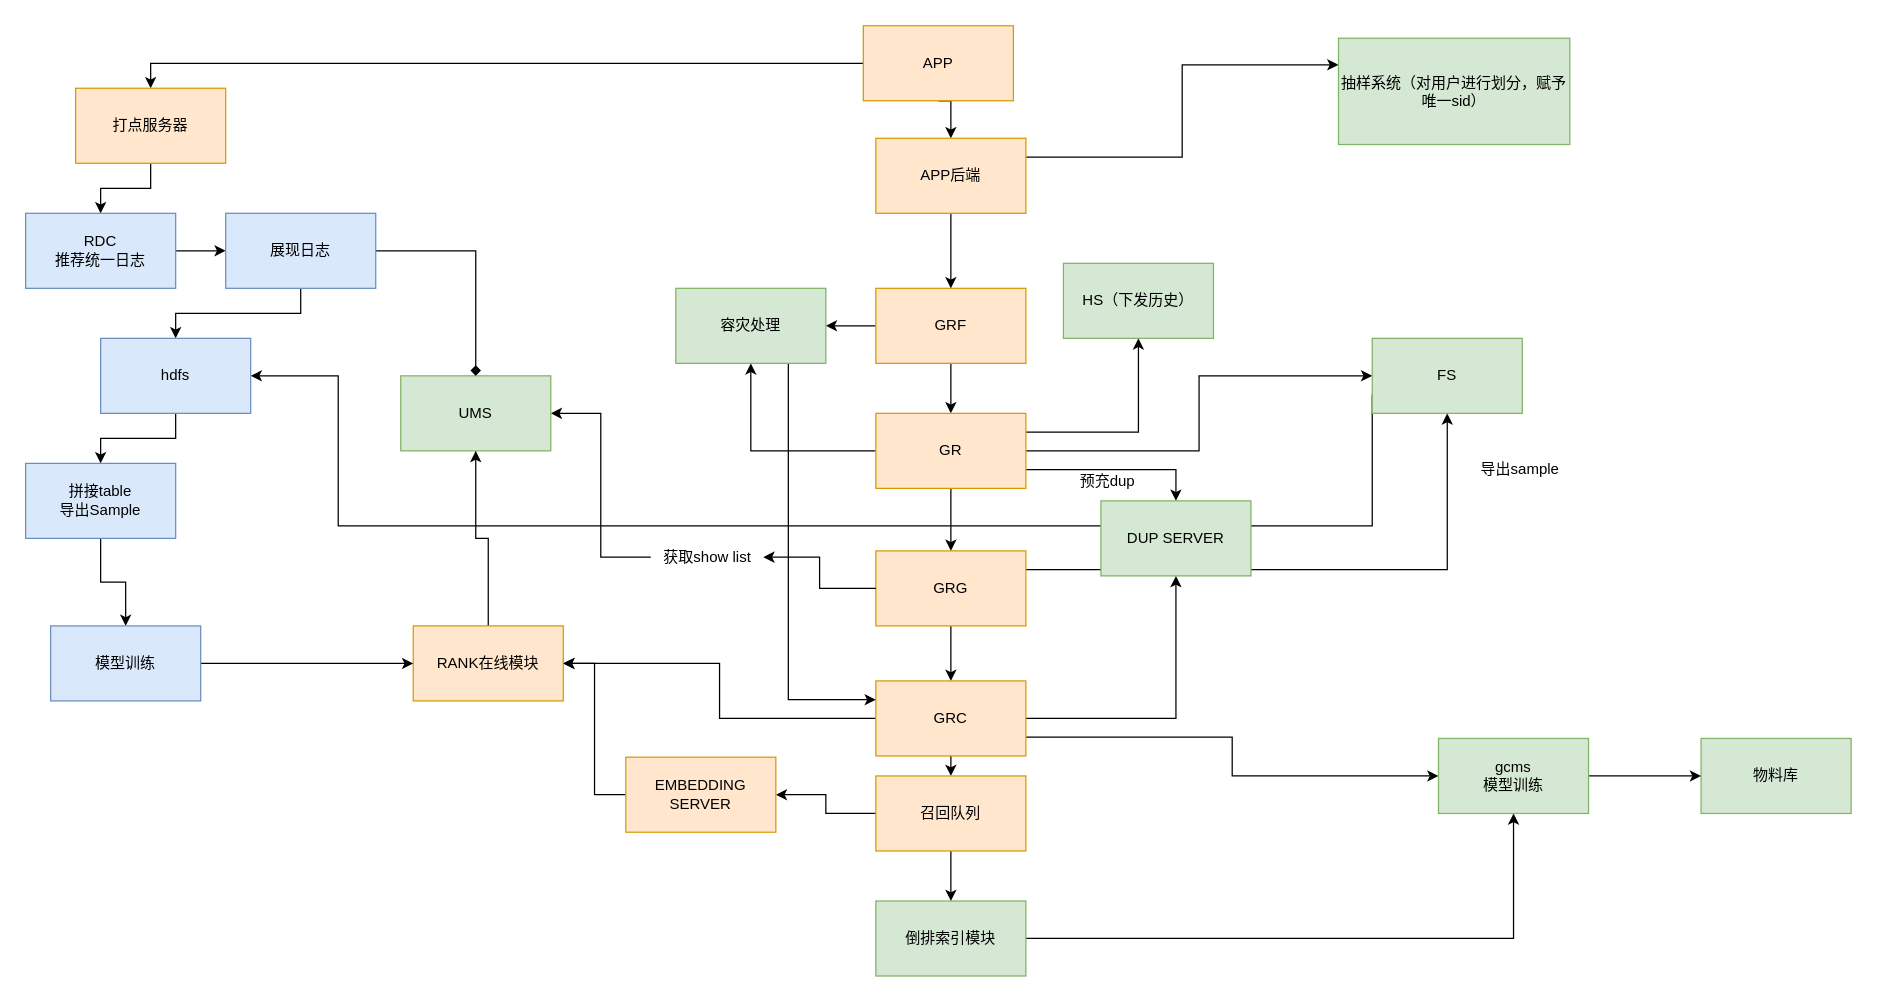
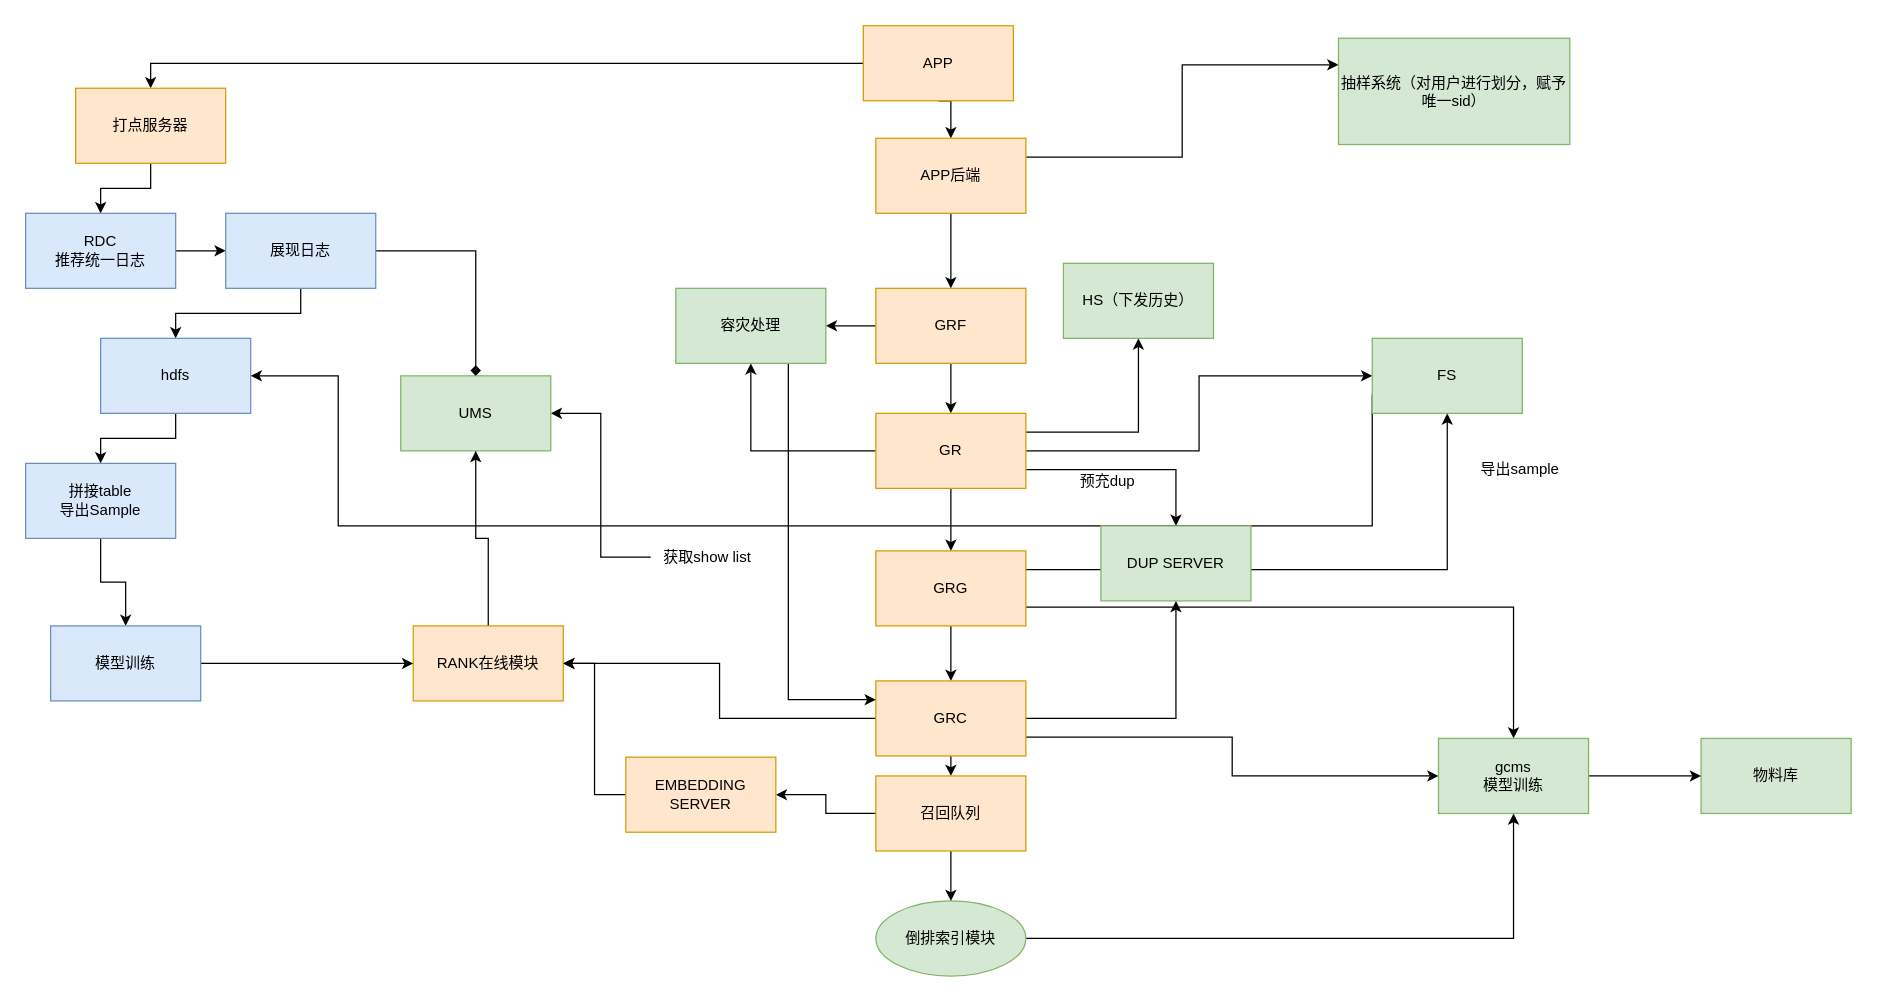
(1176, 538) -> (1176, 563)
(819, 577) -> none
none -> (1331, 607)
(951, 938) -> (951, 938)
